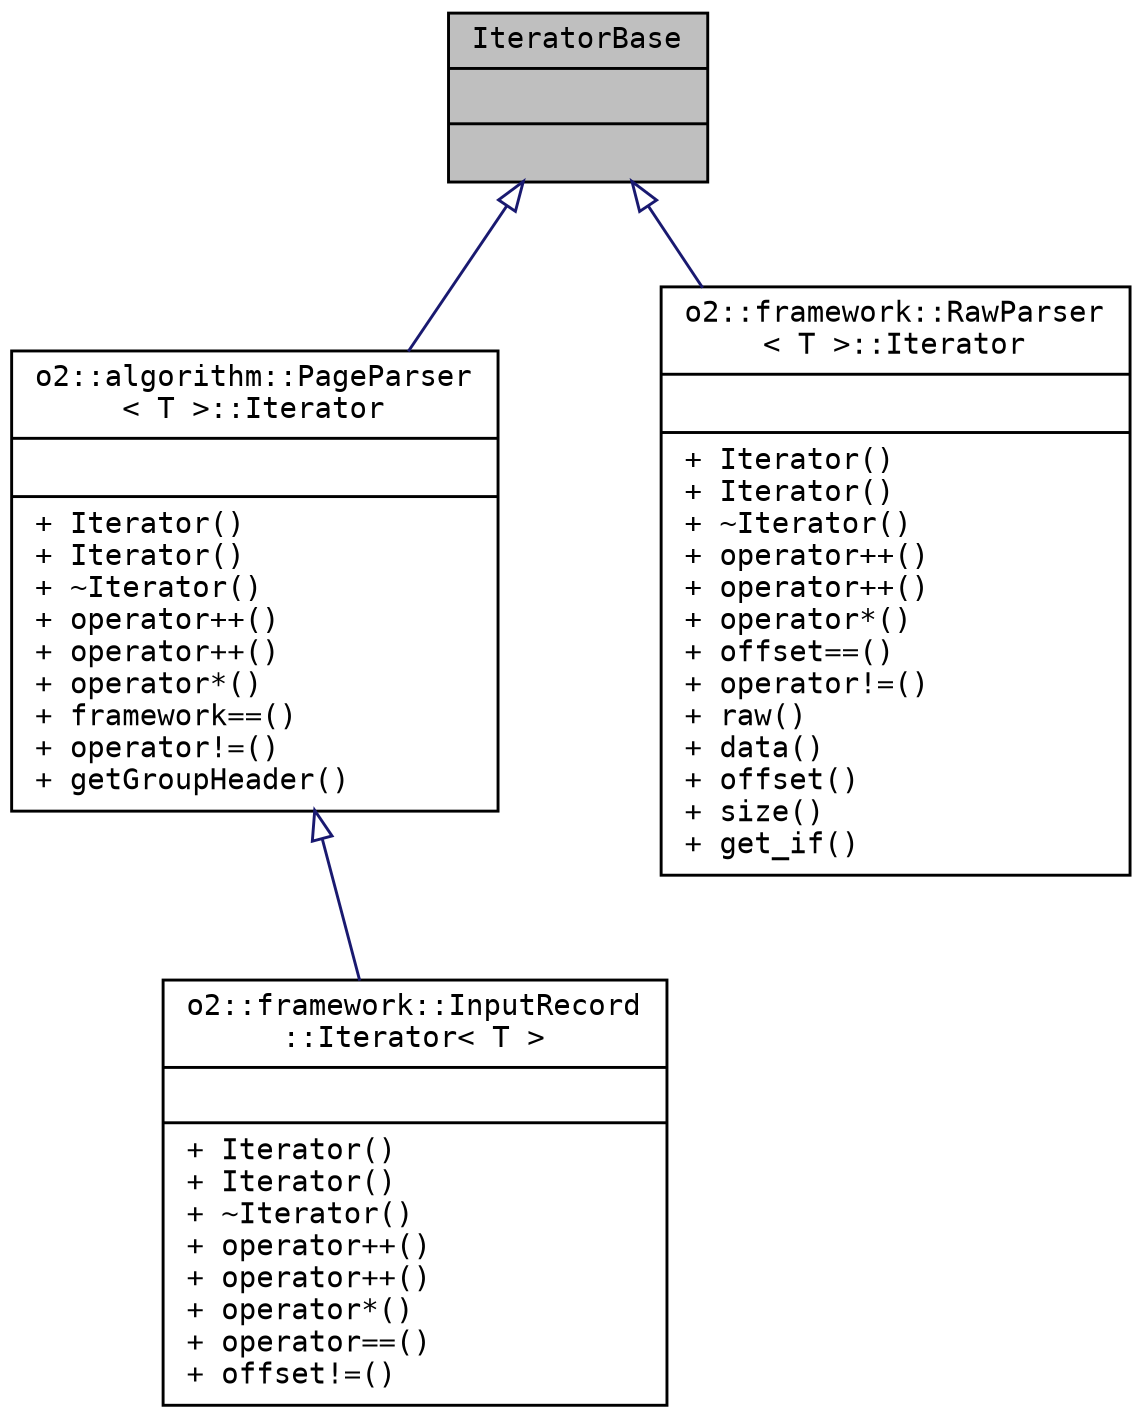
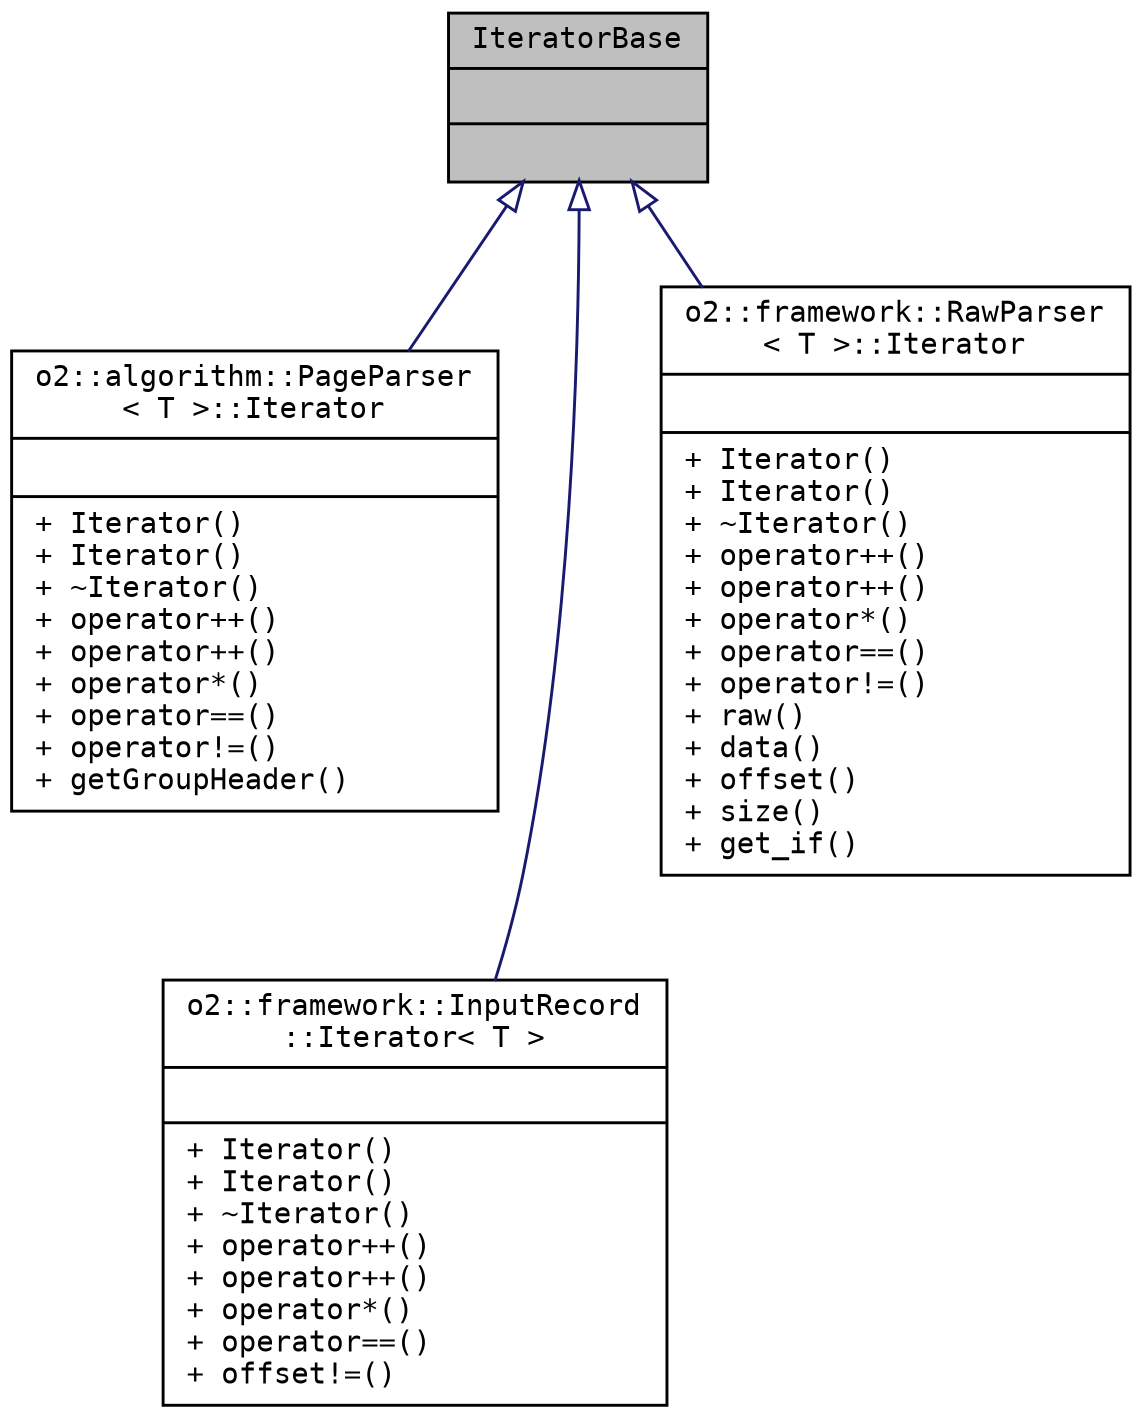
(791, 652) -> (808, 652)
(167, 716) -> (159, 716)
(341, 910) -> (562, 599)
